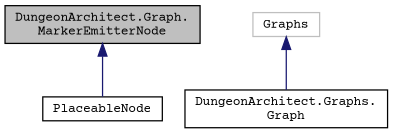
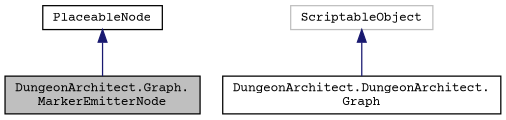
(286, 25) -> (362, 18)
(103, 76) -> (103, 59)
(286, 109) -> (362, 95)
